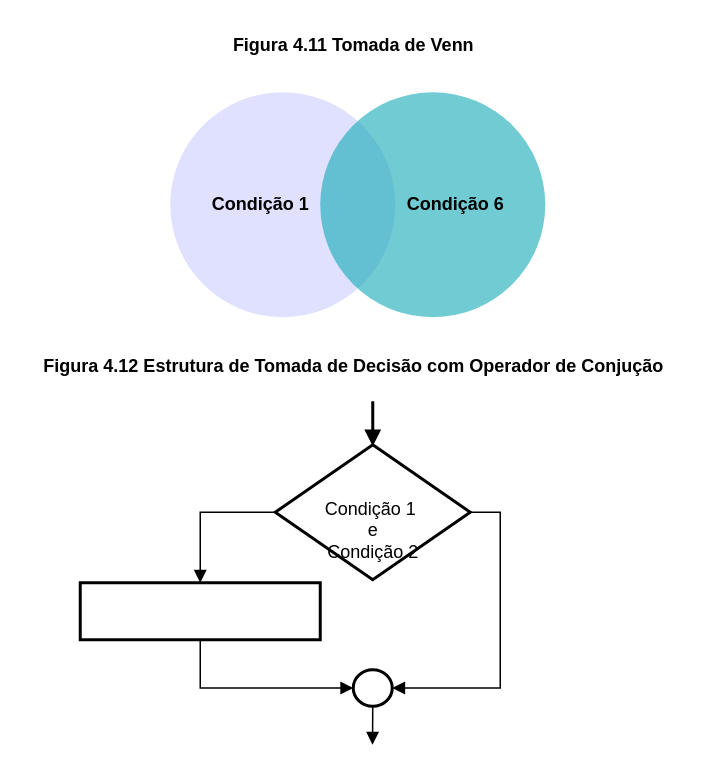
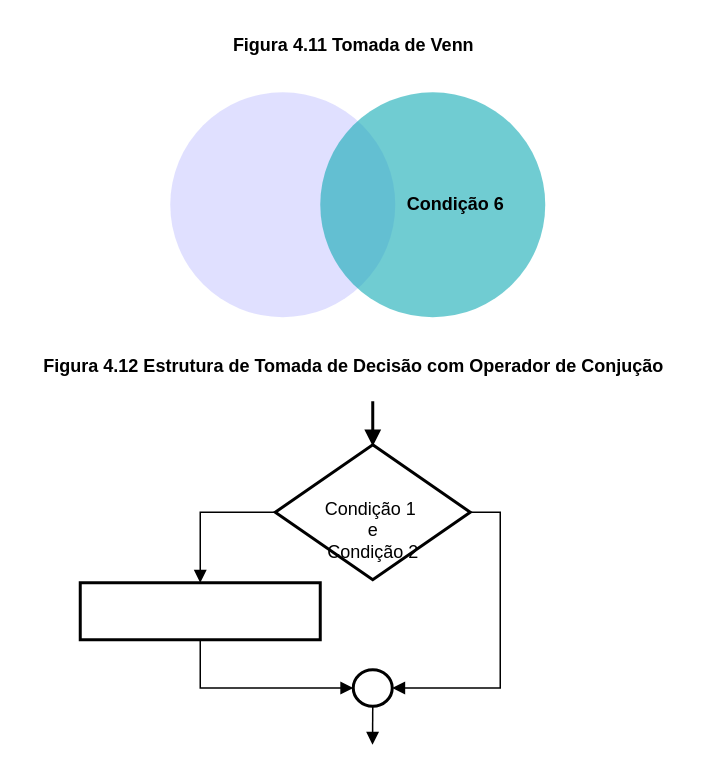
(260, 205) -> none
